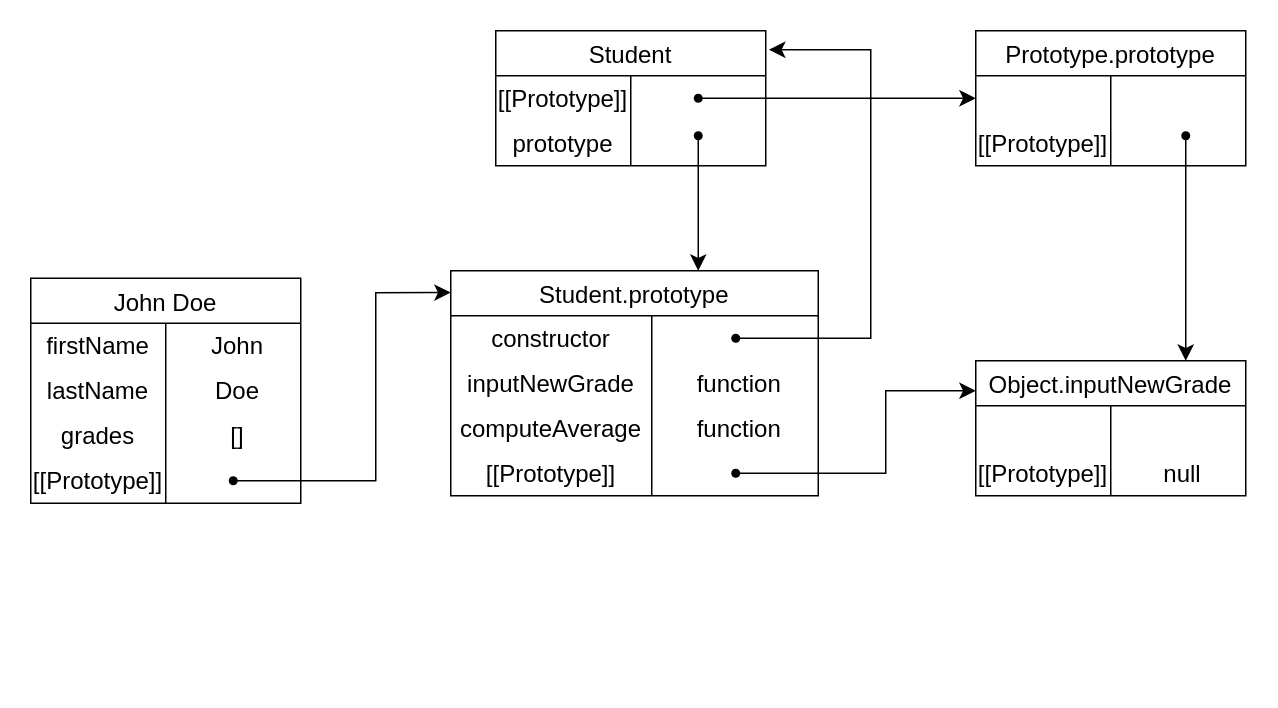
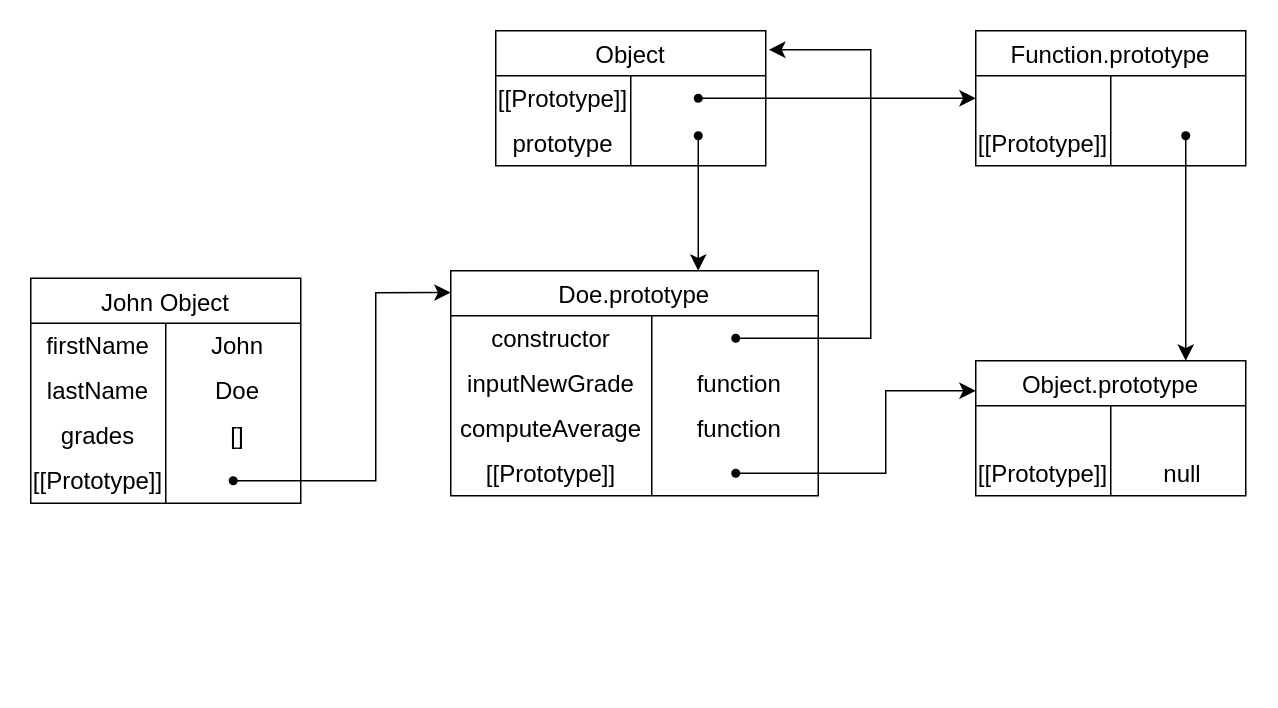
(630, 55) -> (630, 55)
(1110, 55) -> (1110, 55)
(634, 295) -> (634, 295)
(165, 303) -> (165, 303)
(1110, 385) -> (1110, 385)
